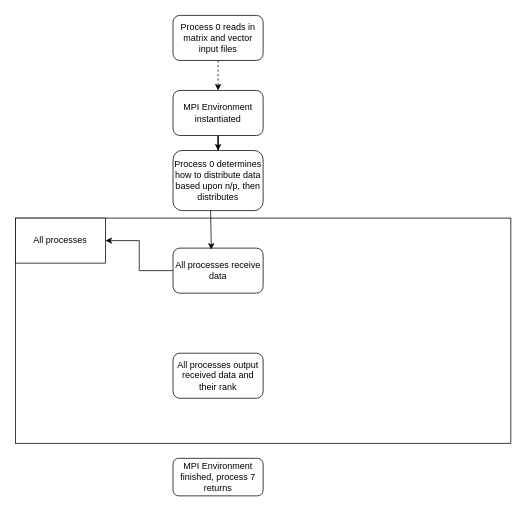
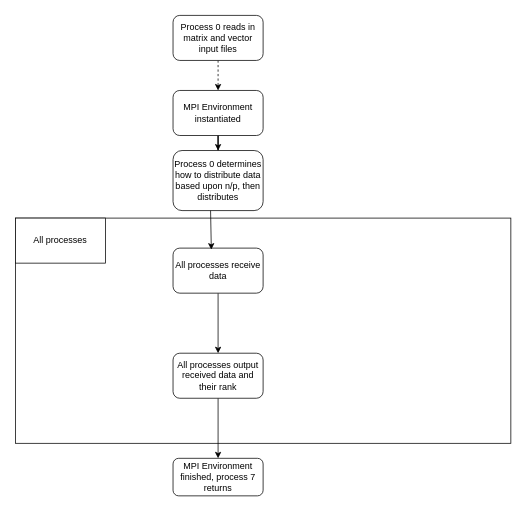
(139, 258) -> (218, 346)
none -> (218, 451)
